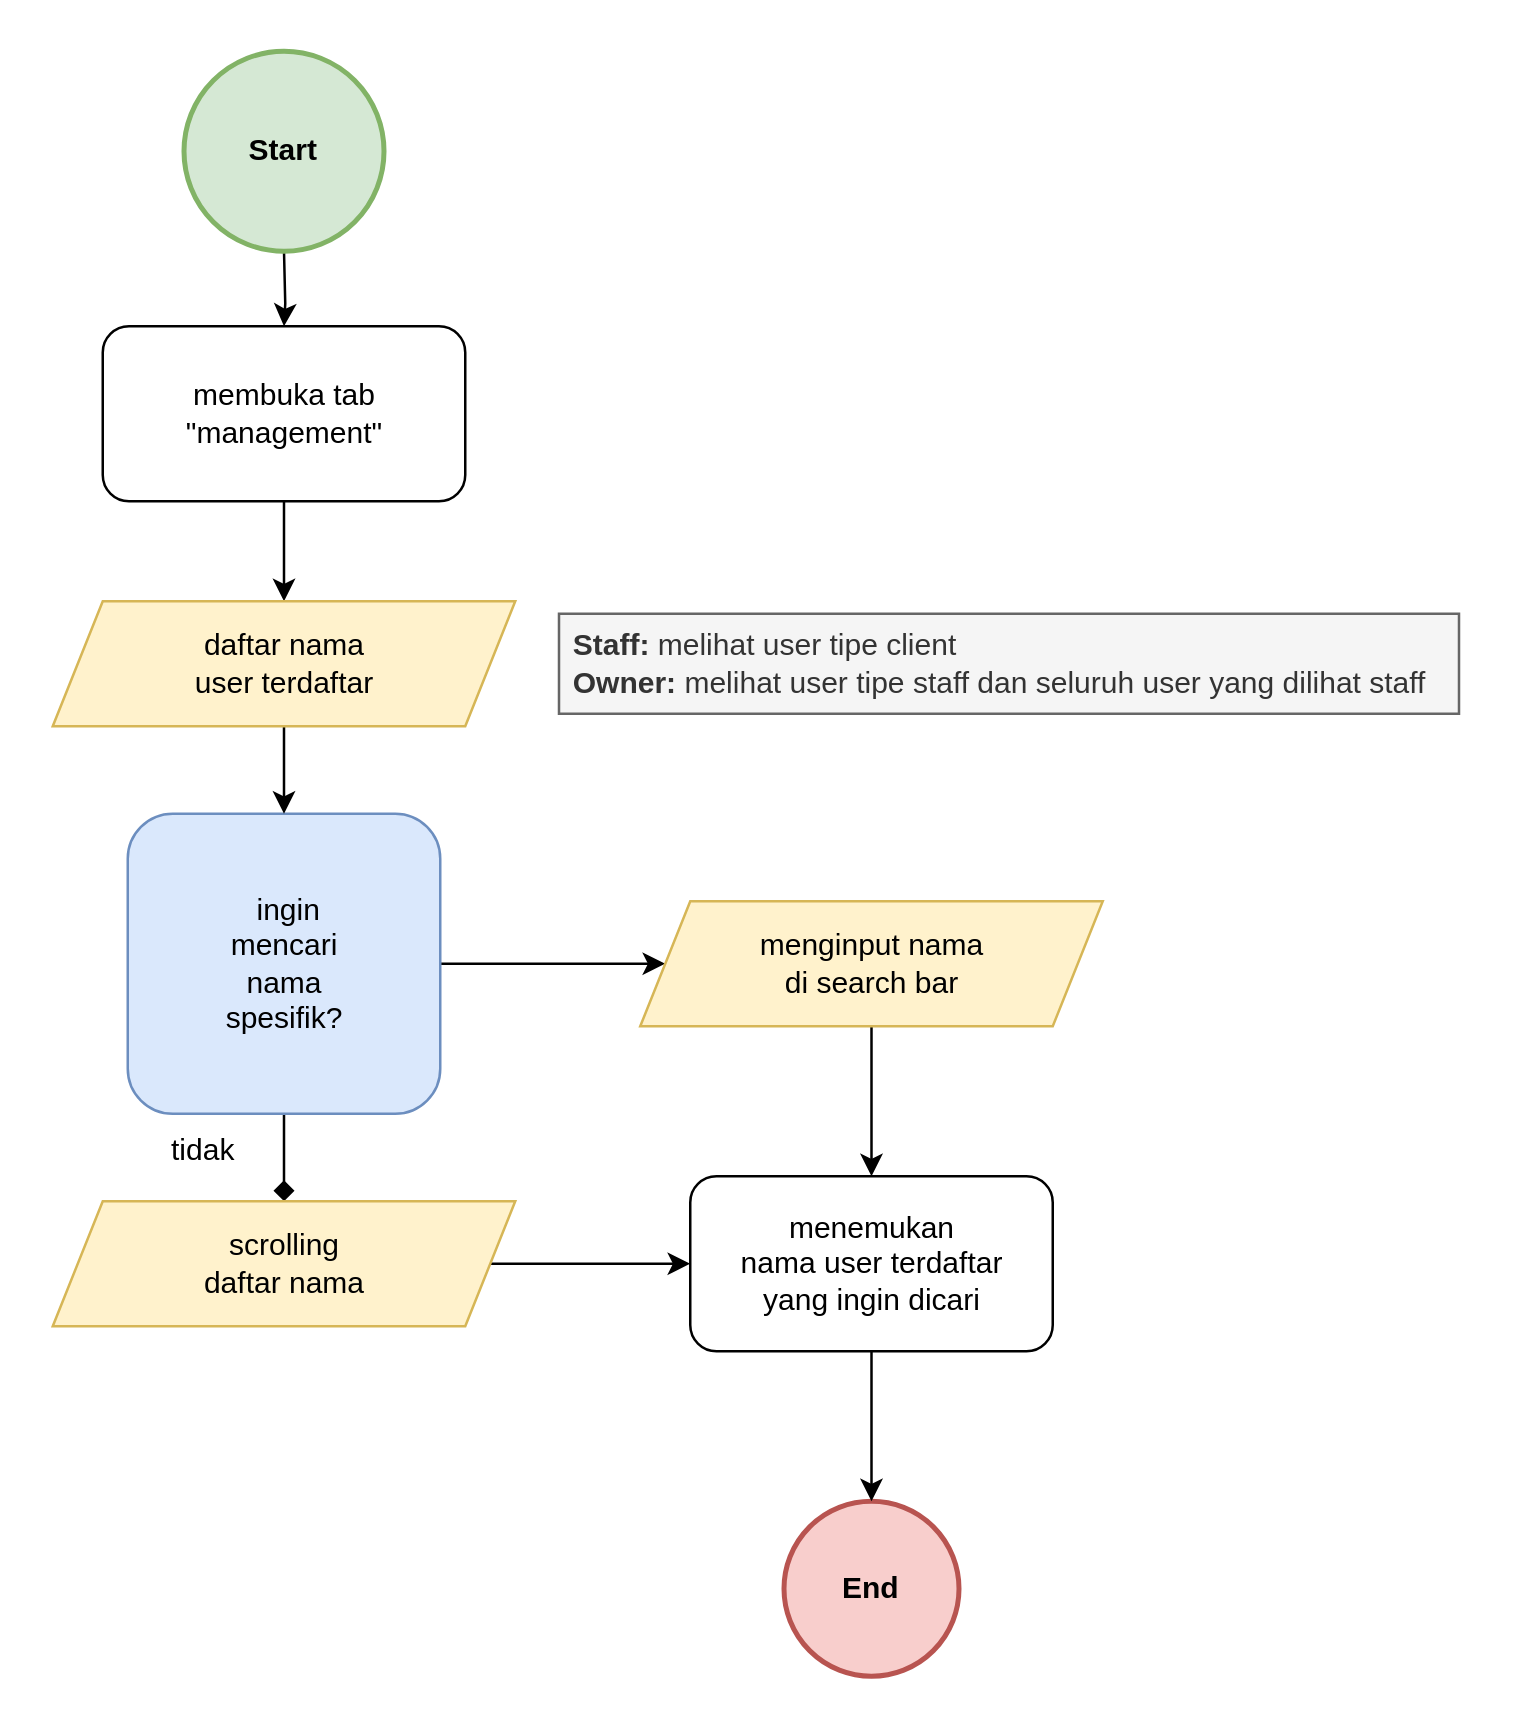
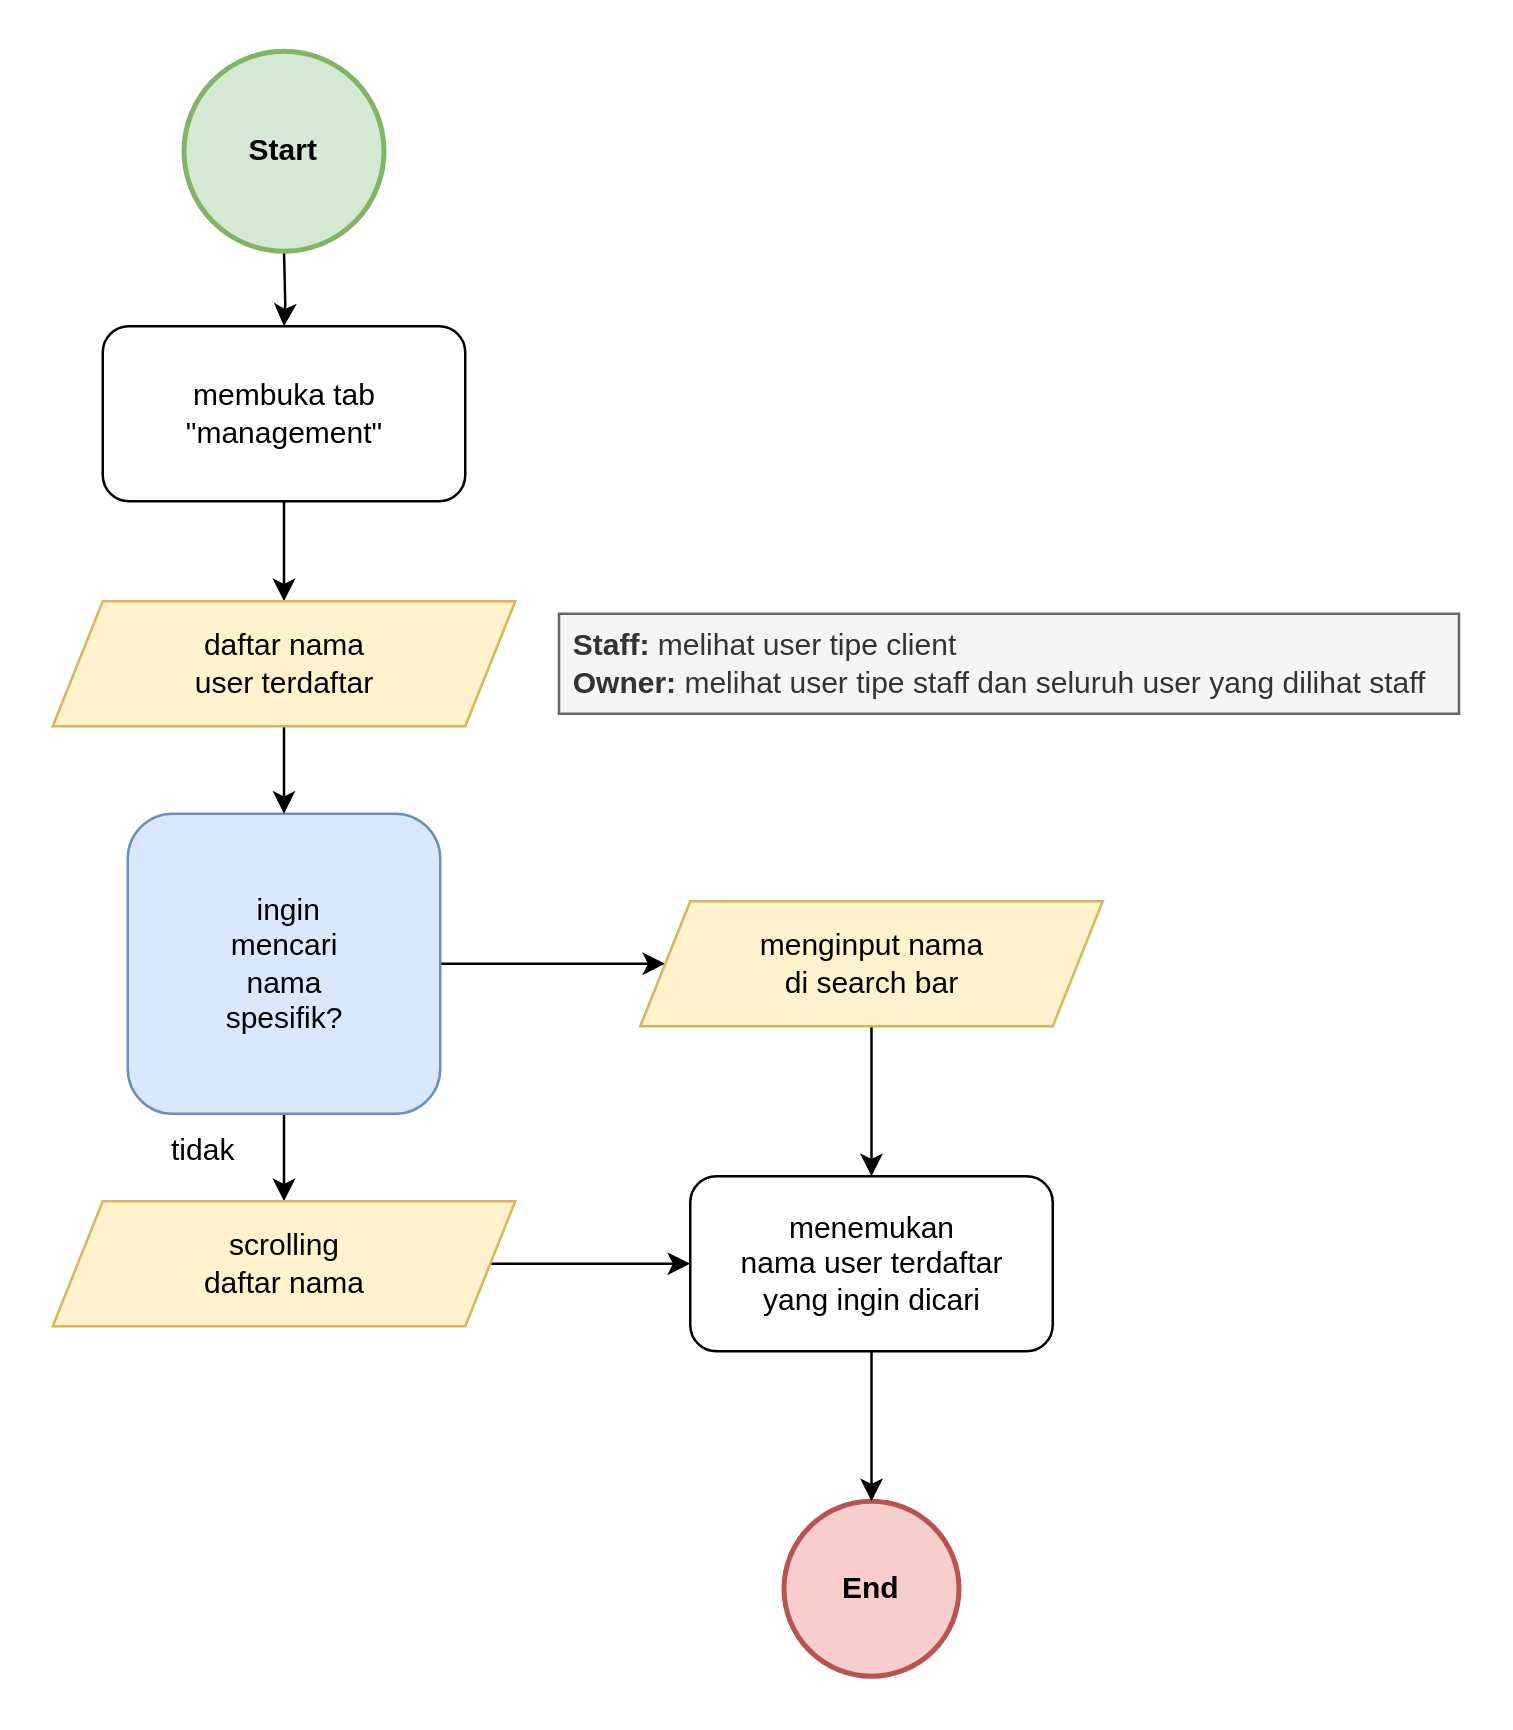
(284, 1181) -> (284, 1182)
